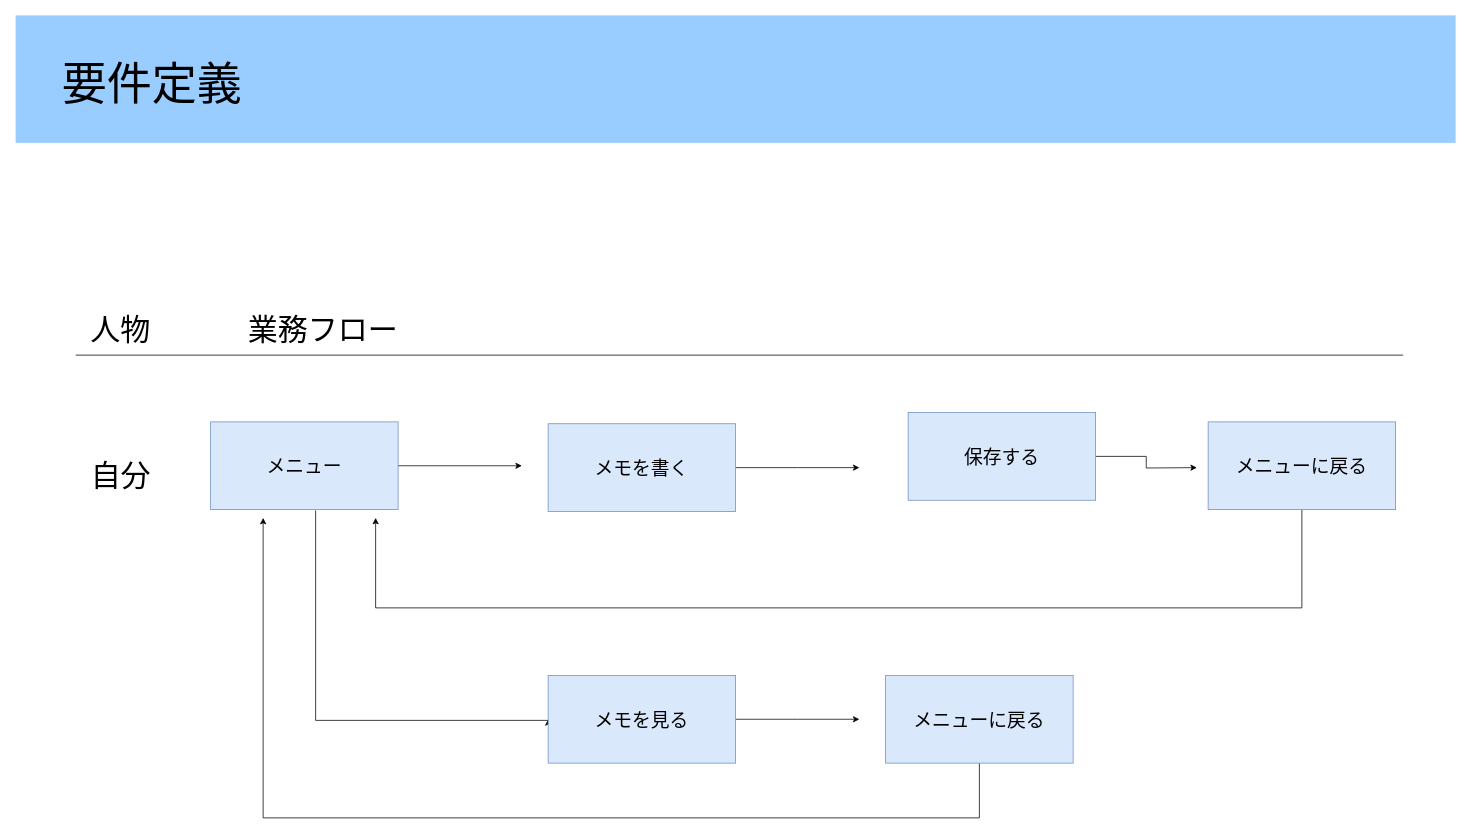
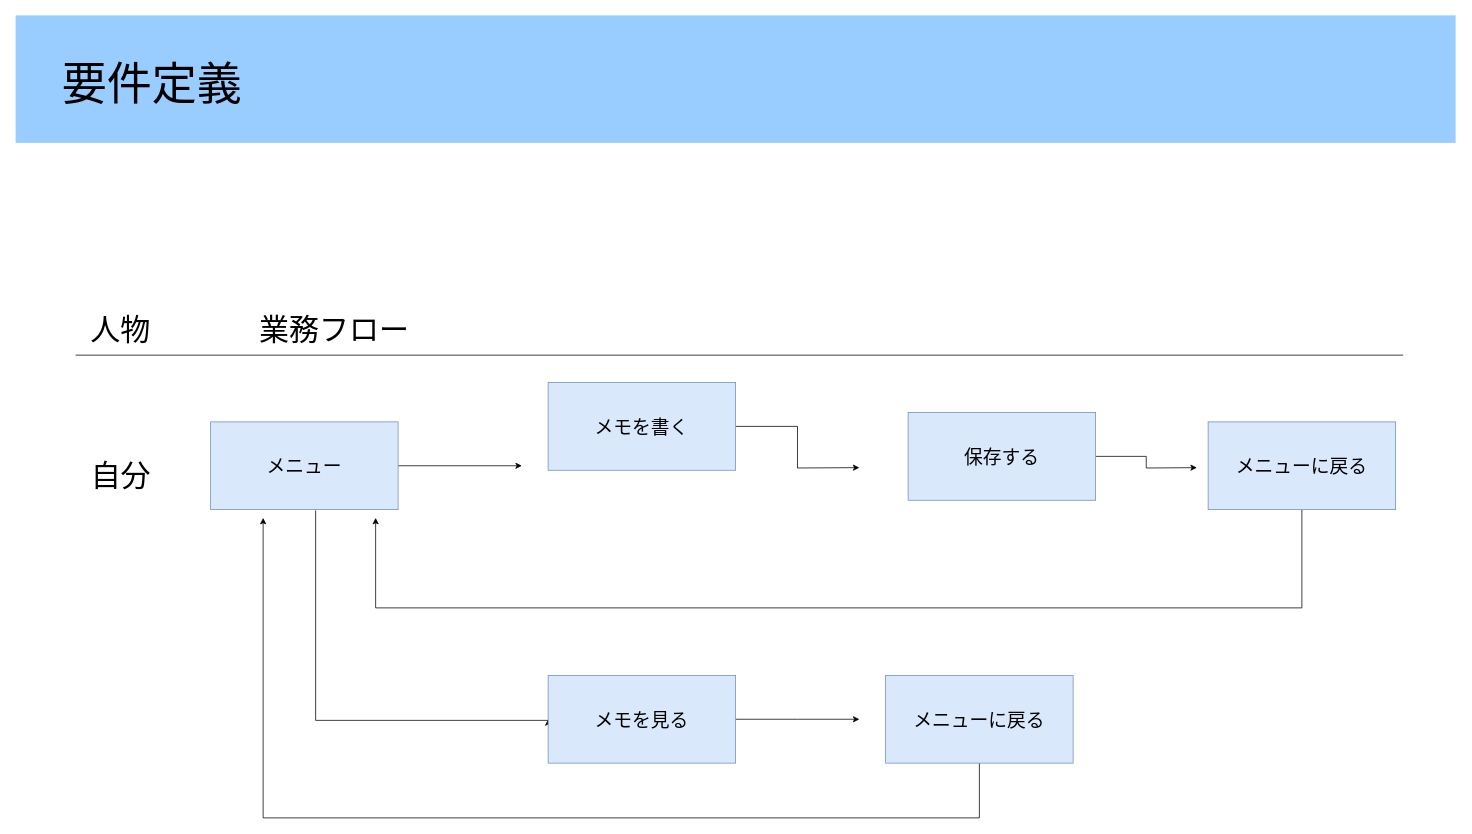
(323, 329) -> (334, 329)
(642, 468) -> (642, 426)
